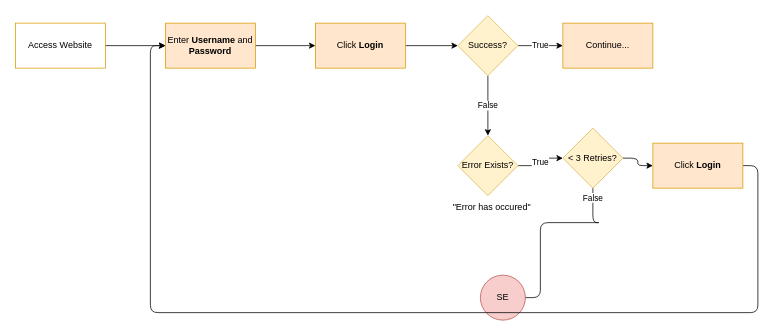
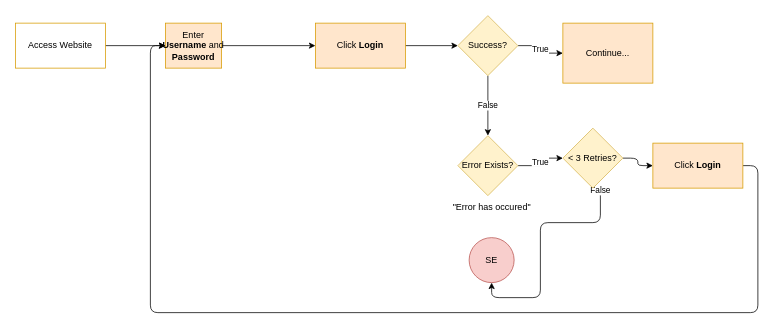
(210, 45) -> (194, 45)
(608, 45) -> (608, 53)
(503, 297) -> (492, 260)
